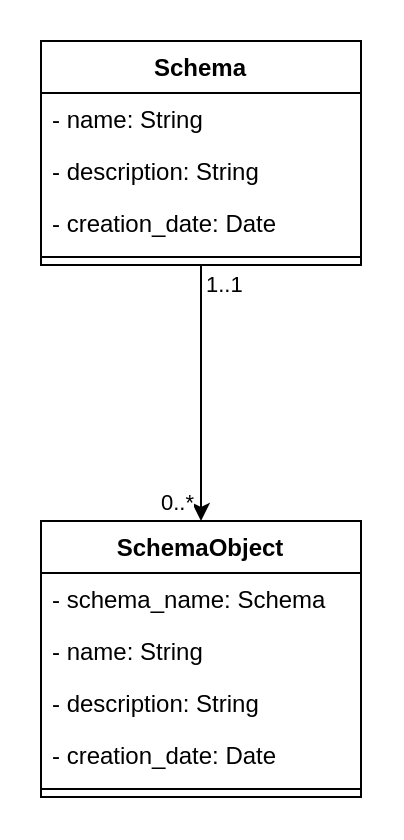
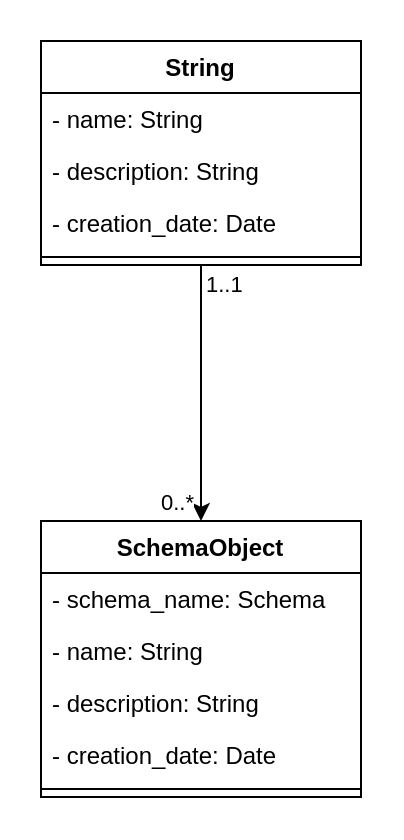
(201, 69) -> (201, 69)
